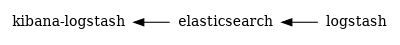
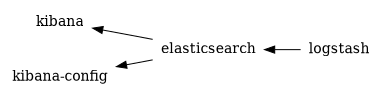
none -> (60, 22)
(69, 22) -> (60, 77)
